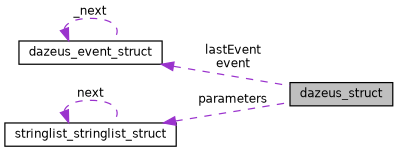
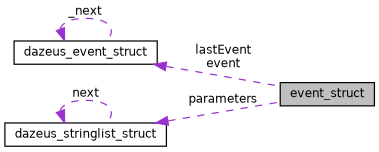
(341, 94) -> (327, 94)
(91, 135) -> (86, 135)
